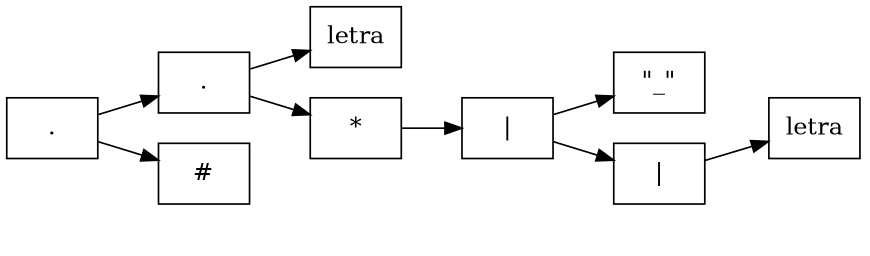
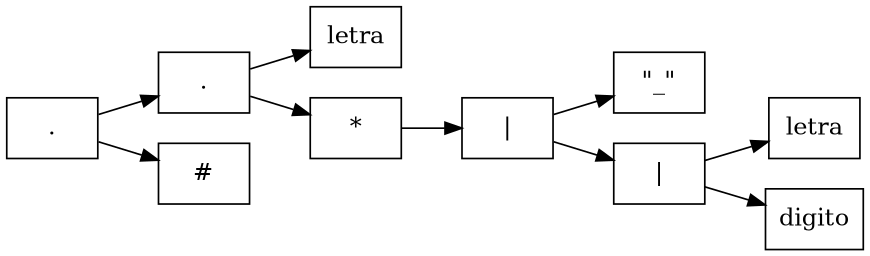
none -> (814, 219)
